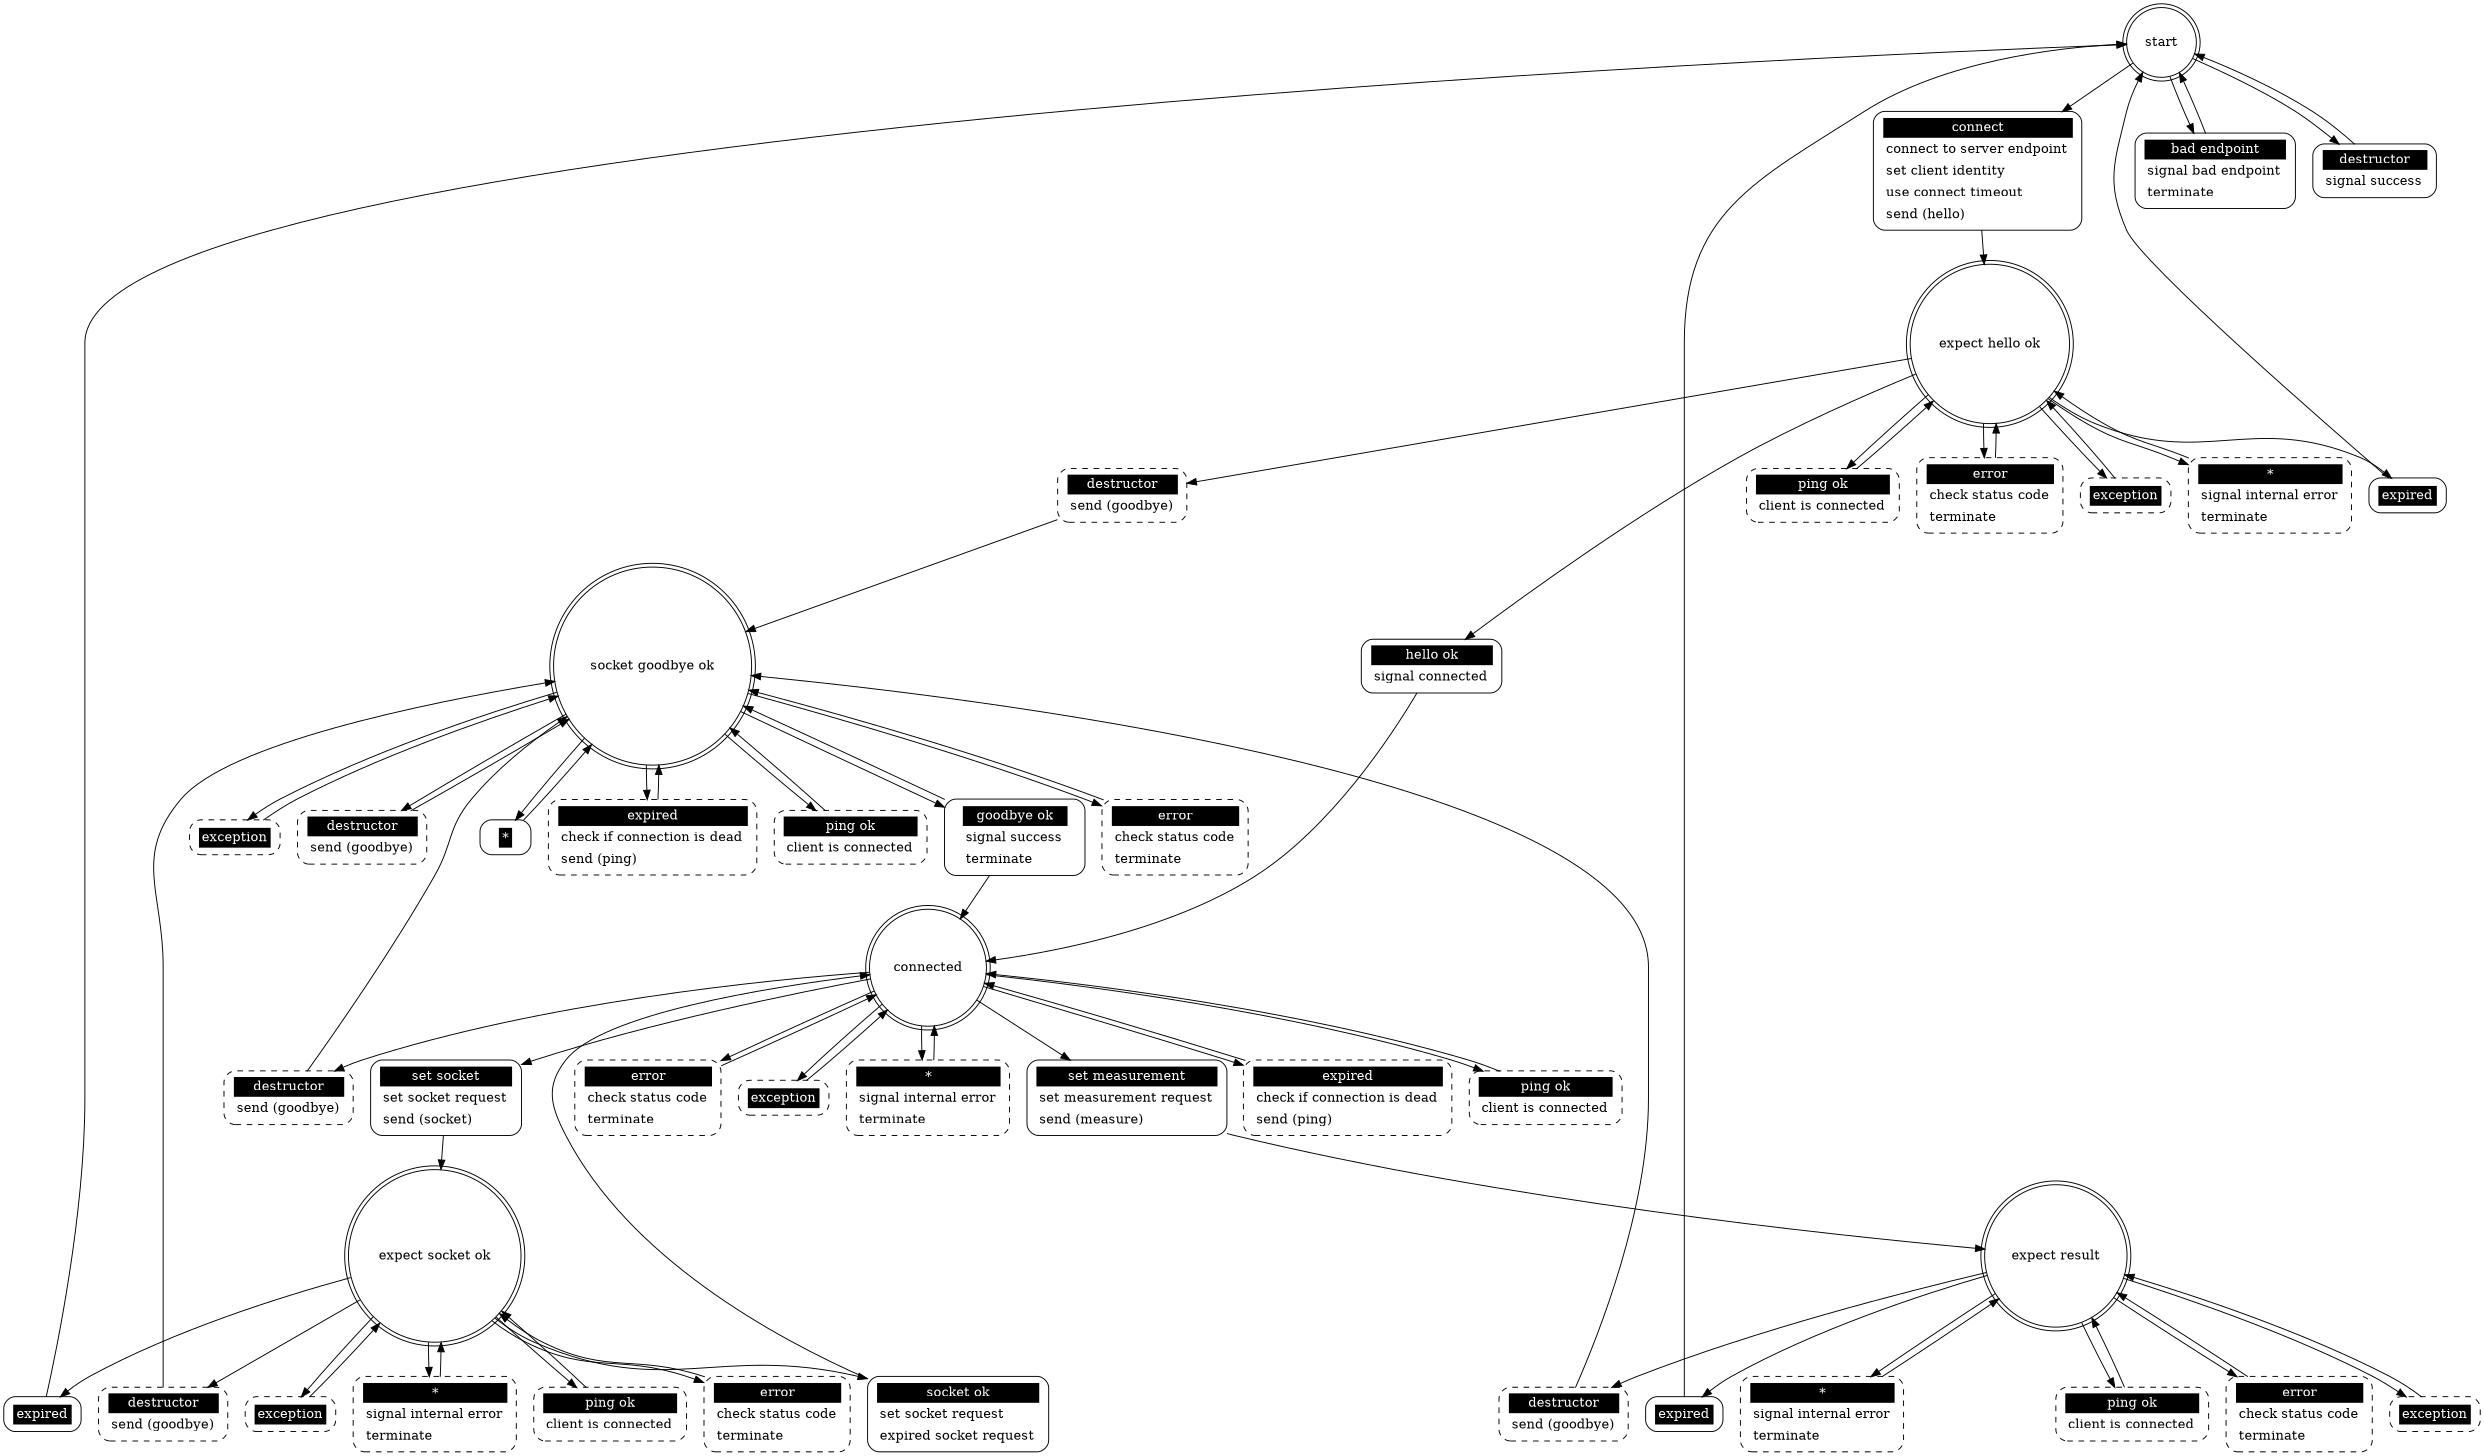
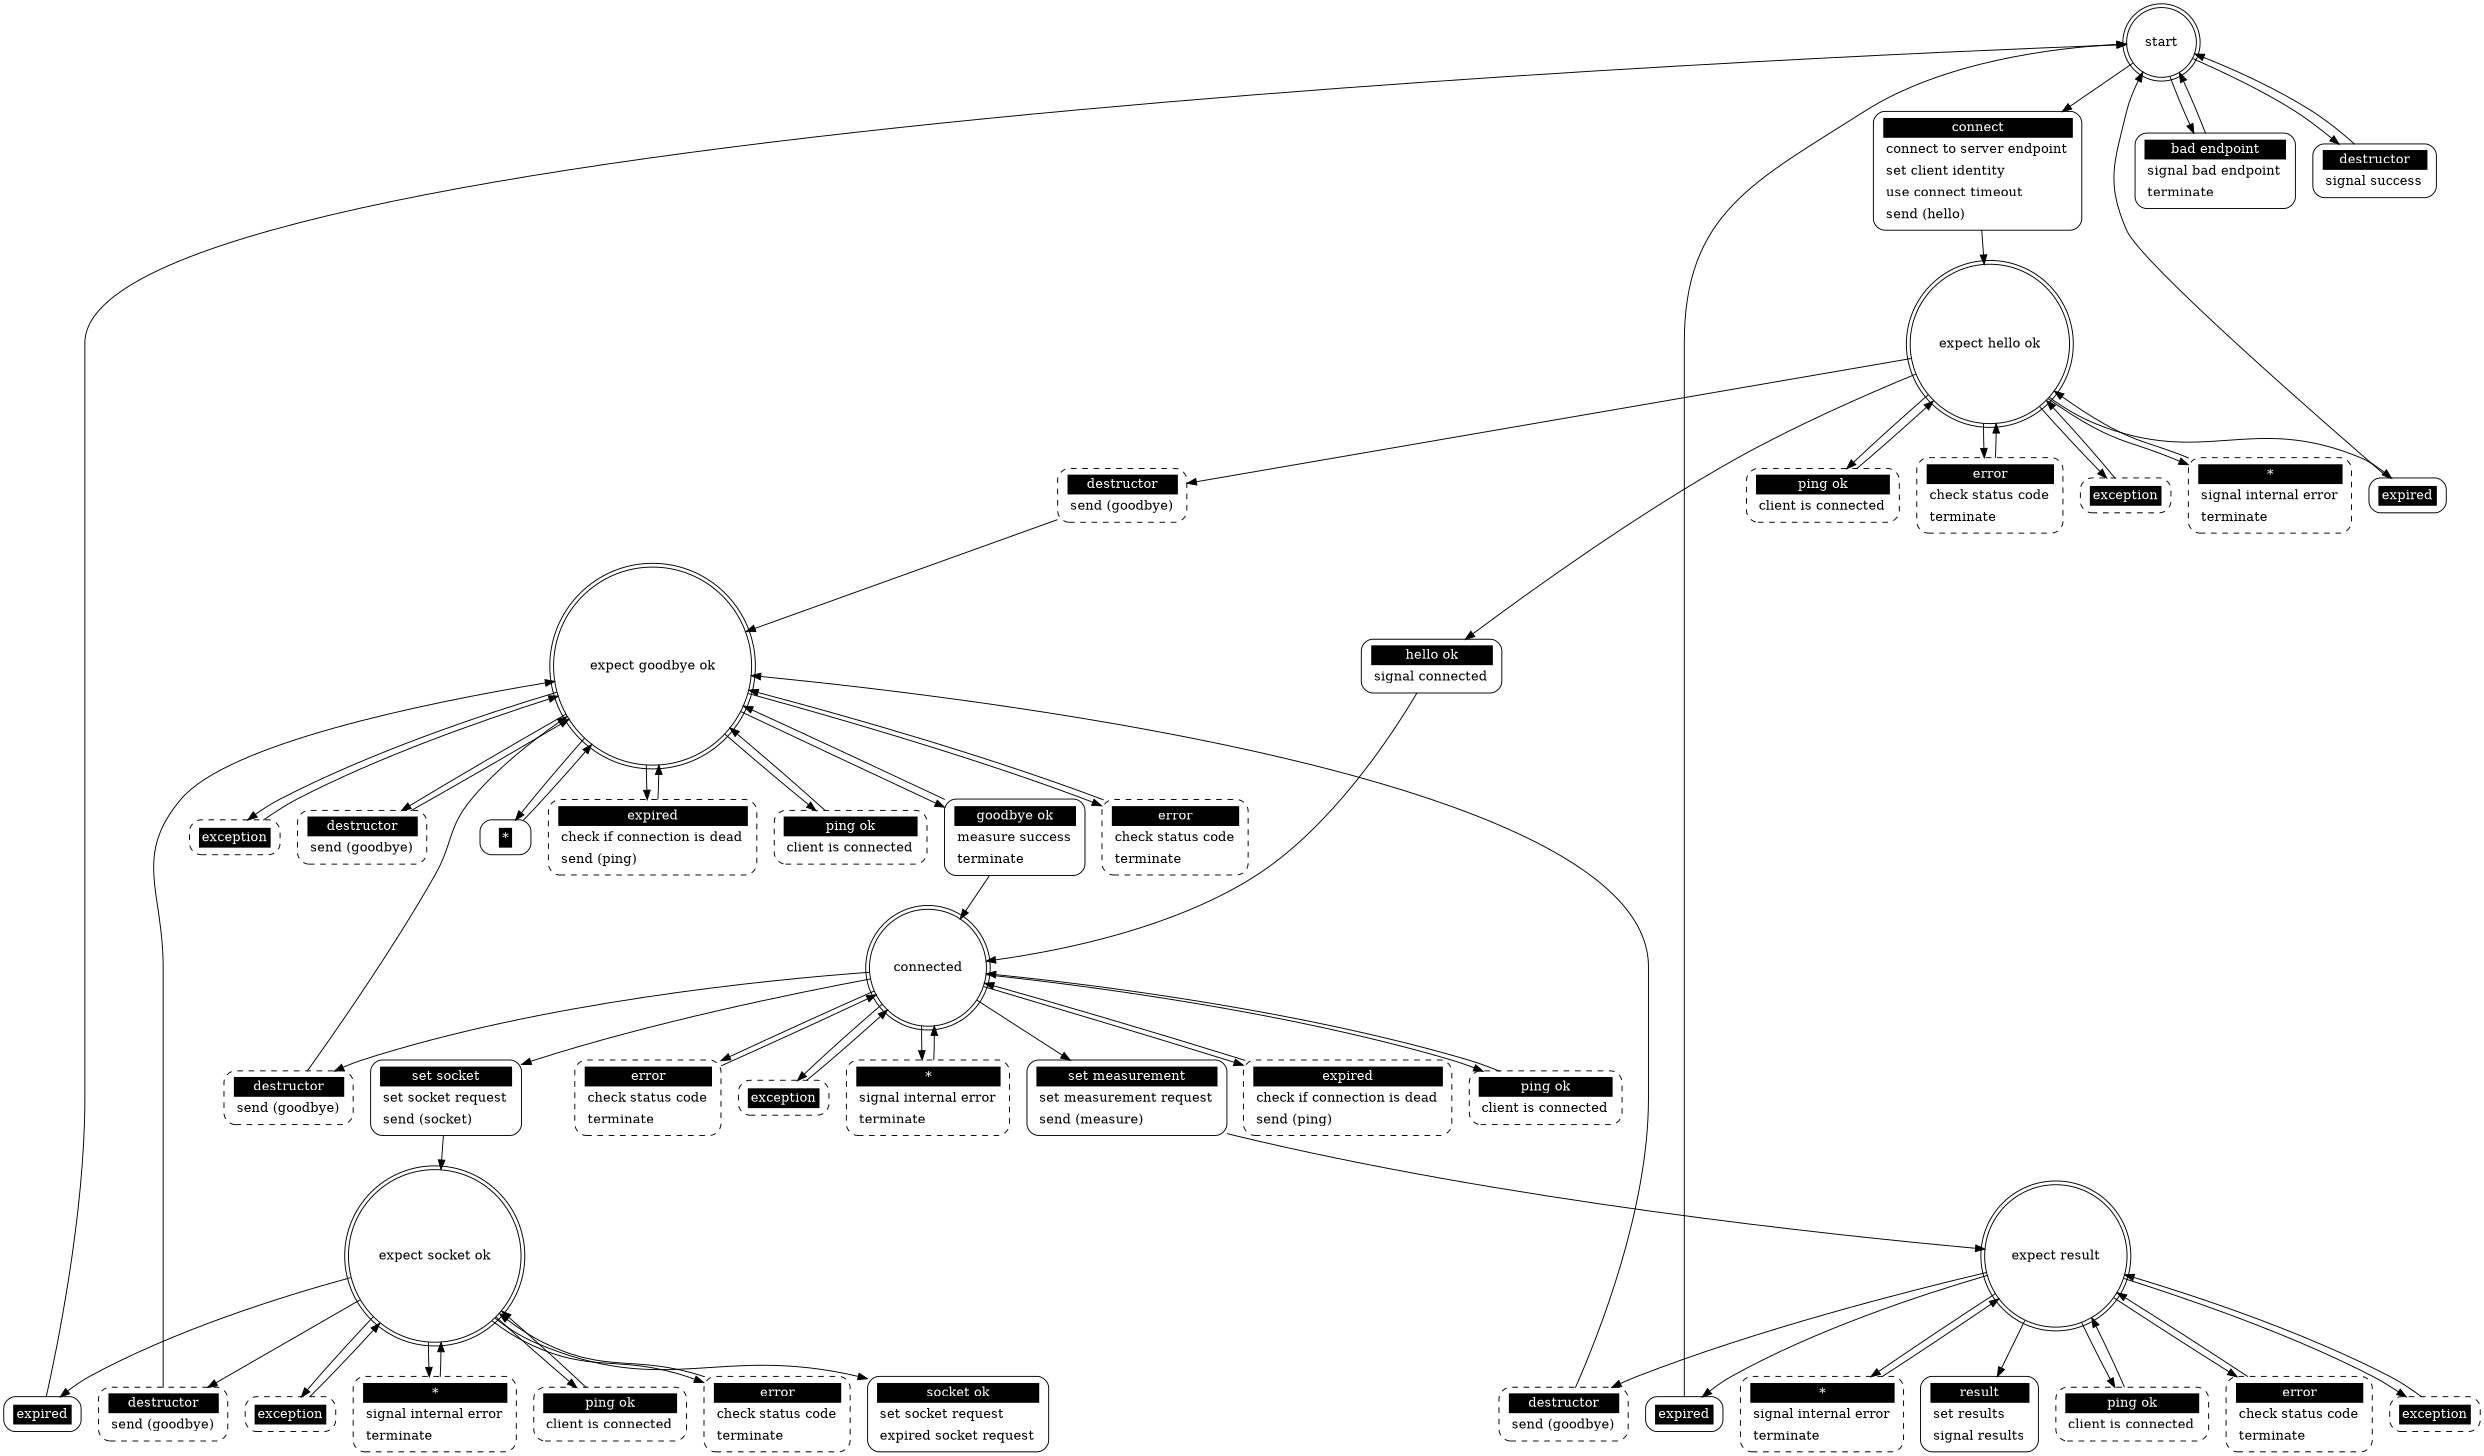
(653, 666) -> (653, 666)
(1014, 837) -> (1014, 837)
(567, 1137) -> none
none -> (1979, 1414)
